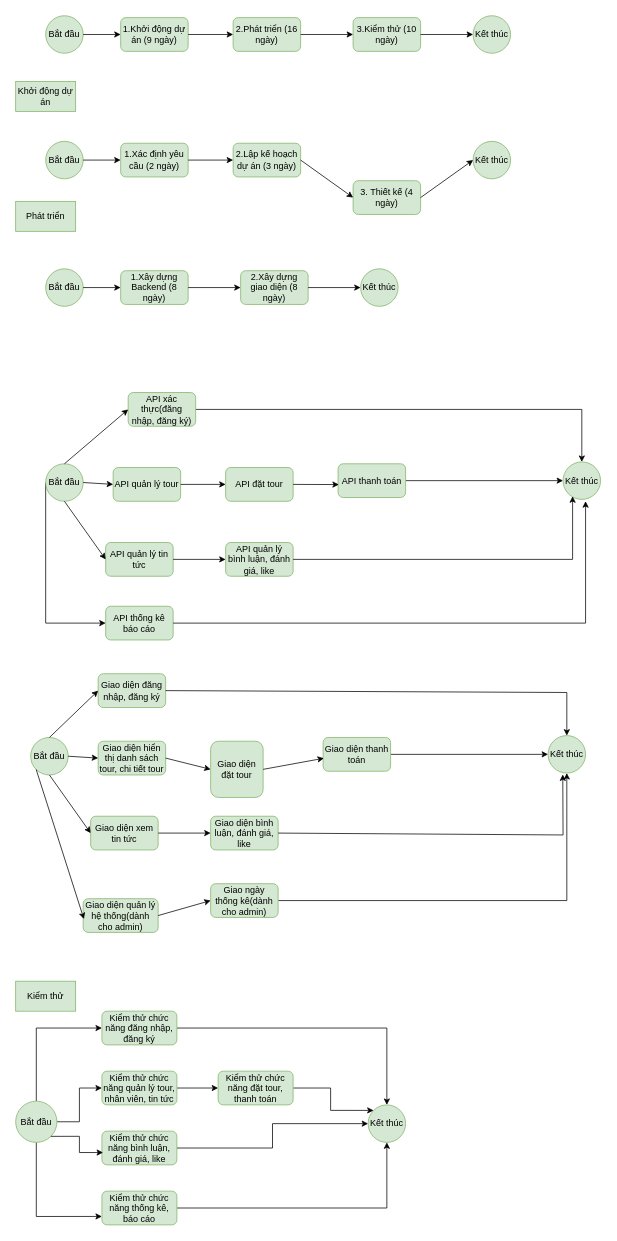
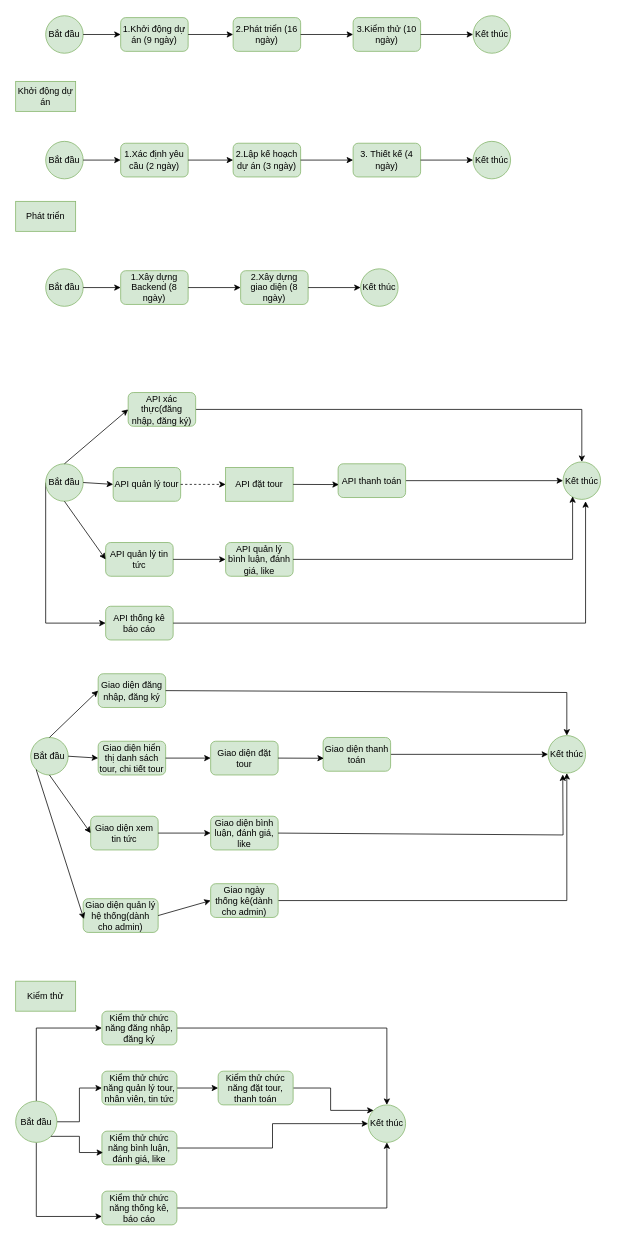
(387, 198) -> (387, 160)
(200, 485) -> (200, 485)
(259, 485) -> (259, 485)
(237, 770) -> (244, 758)
